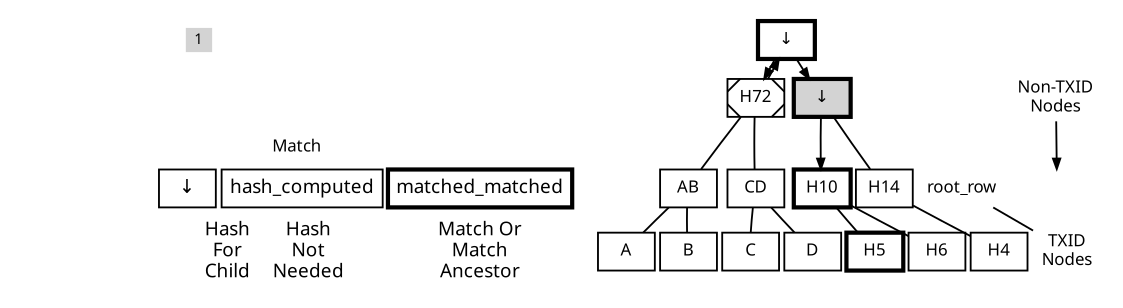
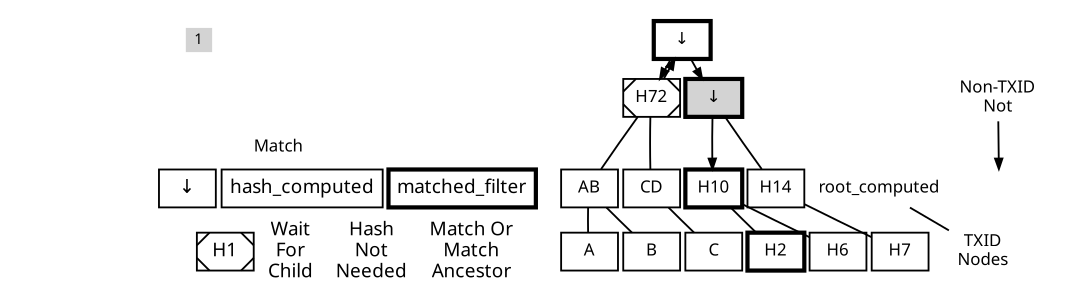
(1056, 98) -> (998, 98)
(480, 188) -> (462, 188)
(962, 188) -> (879, 188)
none -> (225, 252)
(227, 252) -> (291, 252)
(813, 252) -> none
(875, 252) -> (776, 252)
(999, 252) -> (900, 252)
